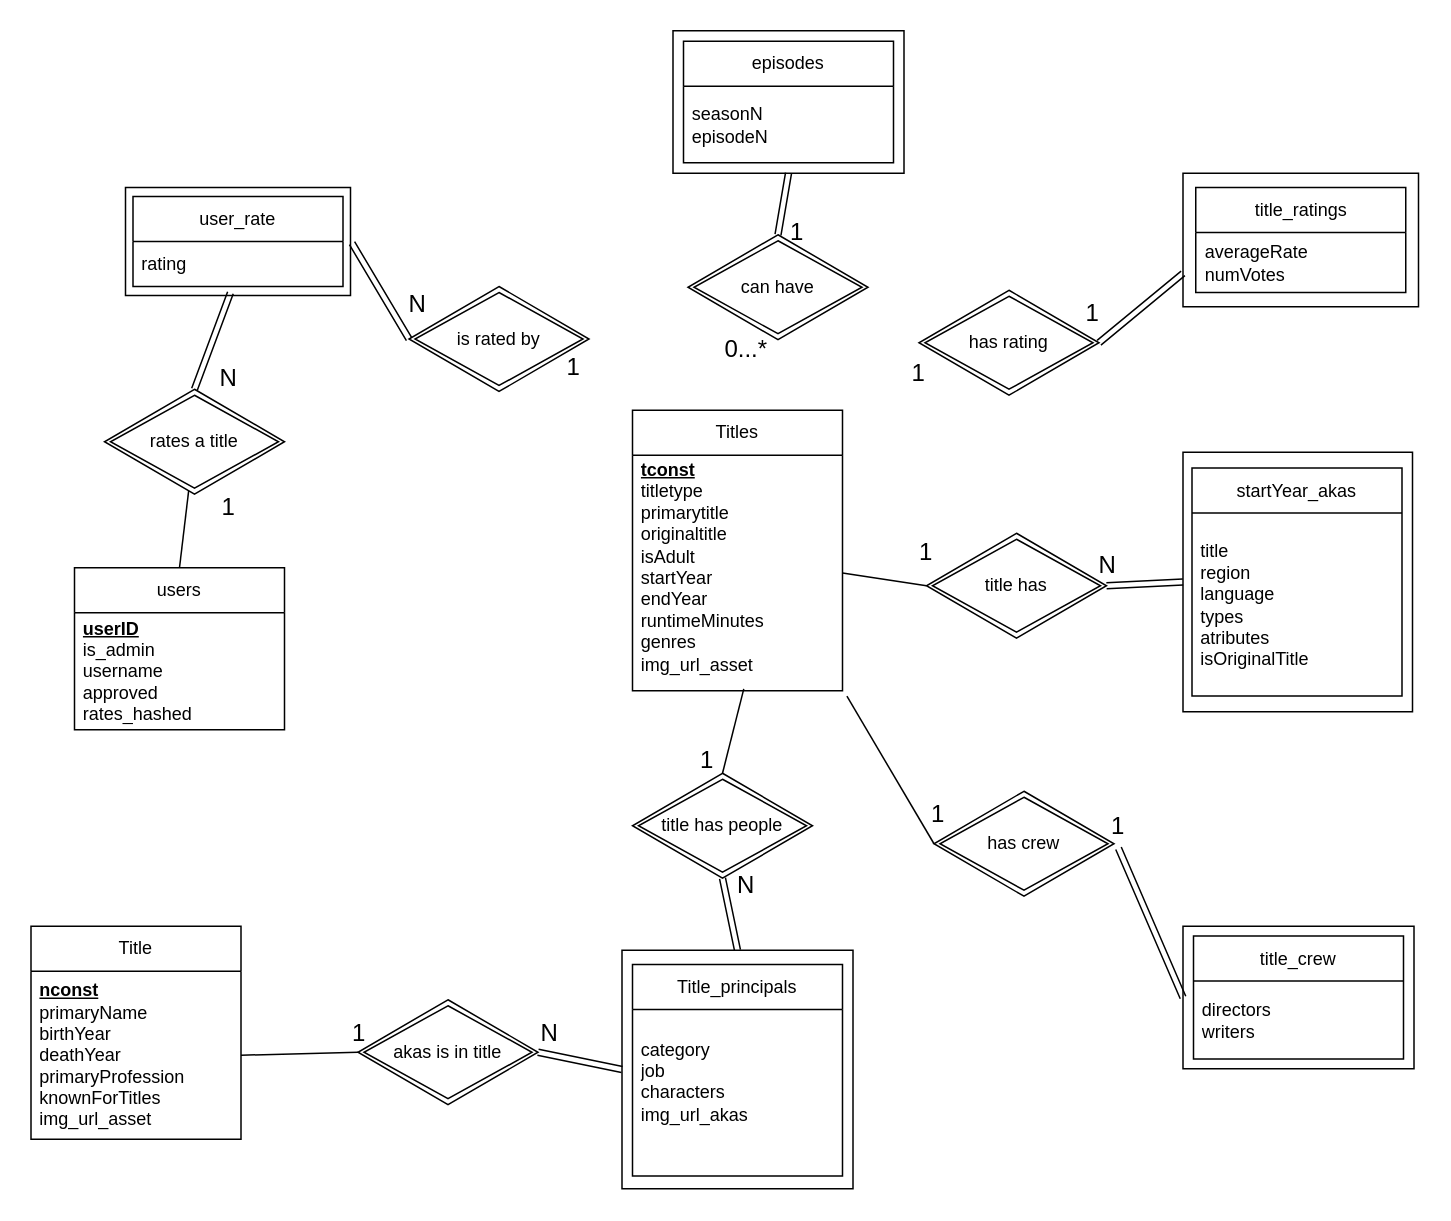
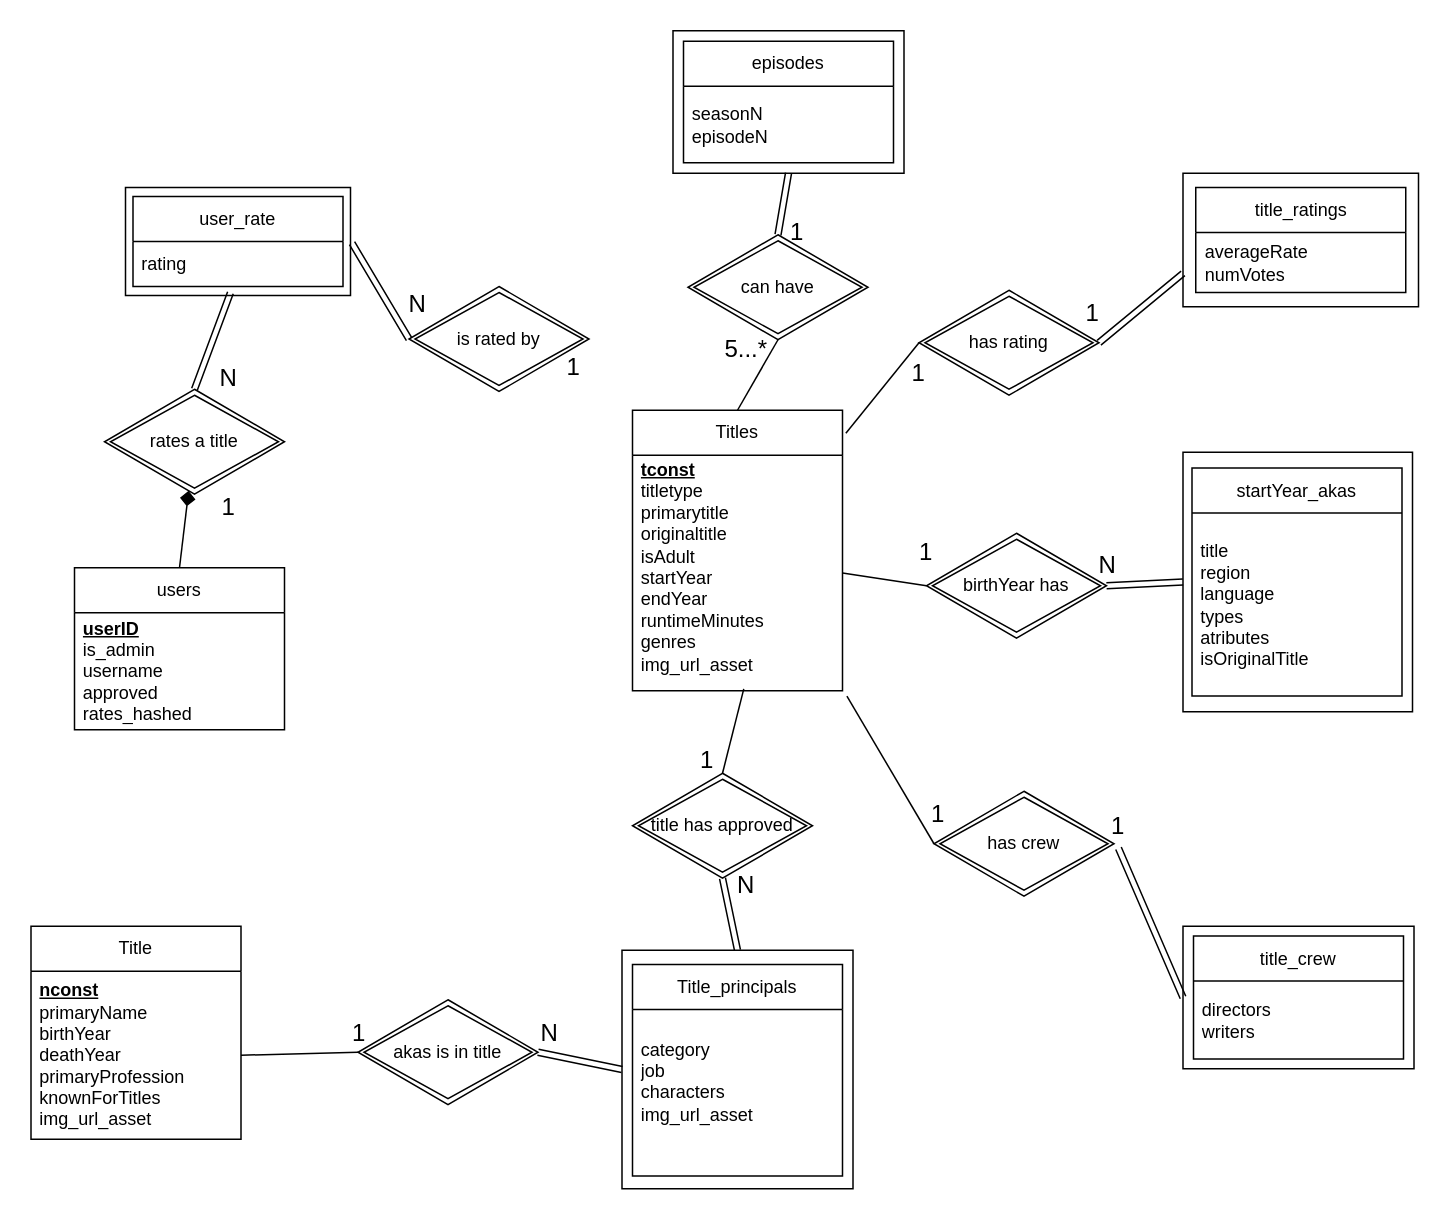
(746, 349) -> (746, 349)
none -> (757, 375)
none -> (882, 388)
(187, 499) -> (187, 506)
(1016, 586) -> (1016, 586)
(722, 826) -> (722, 826)
(697, 1093) -> (702, 1093)
